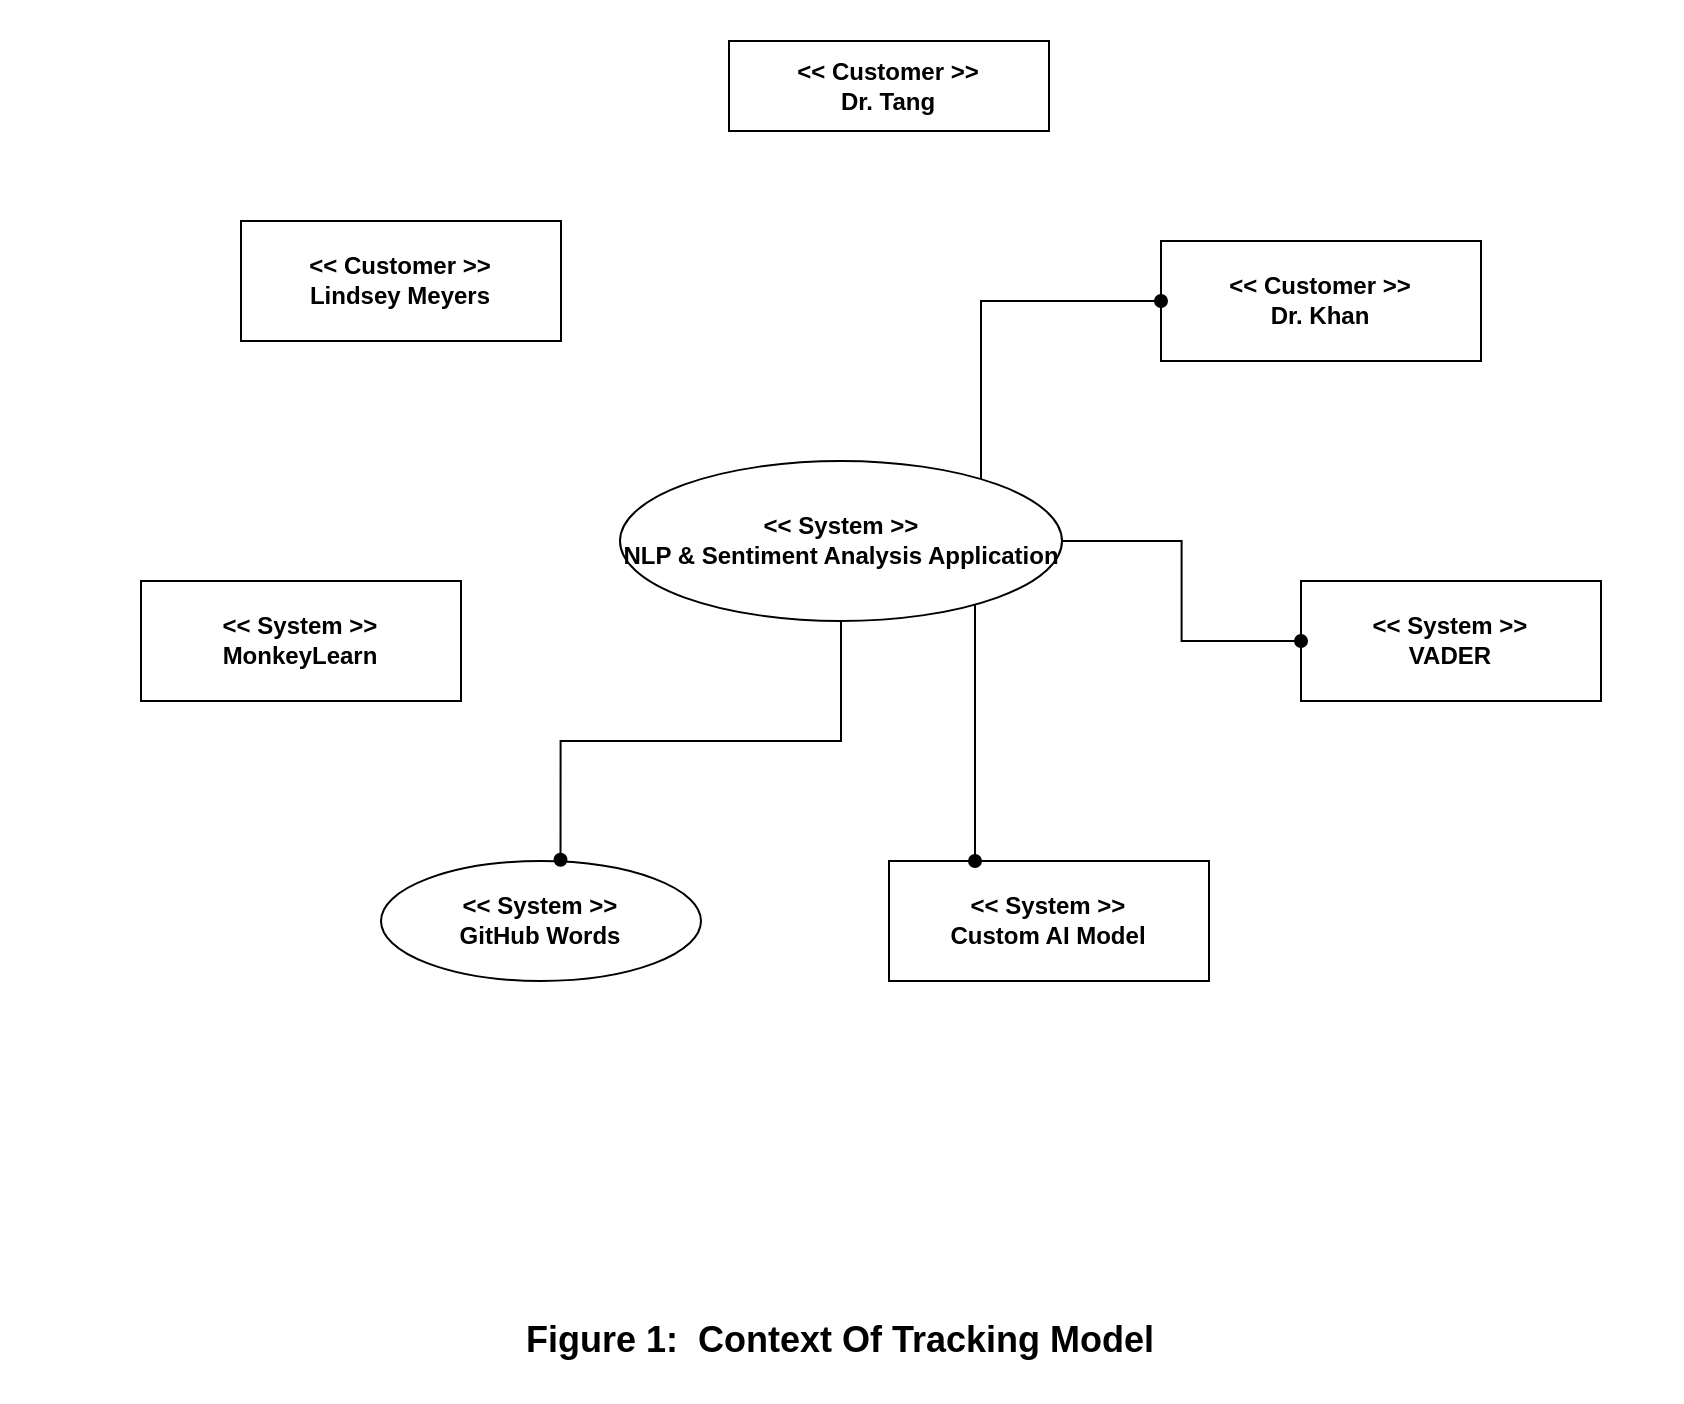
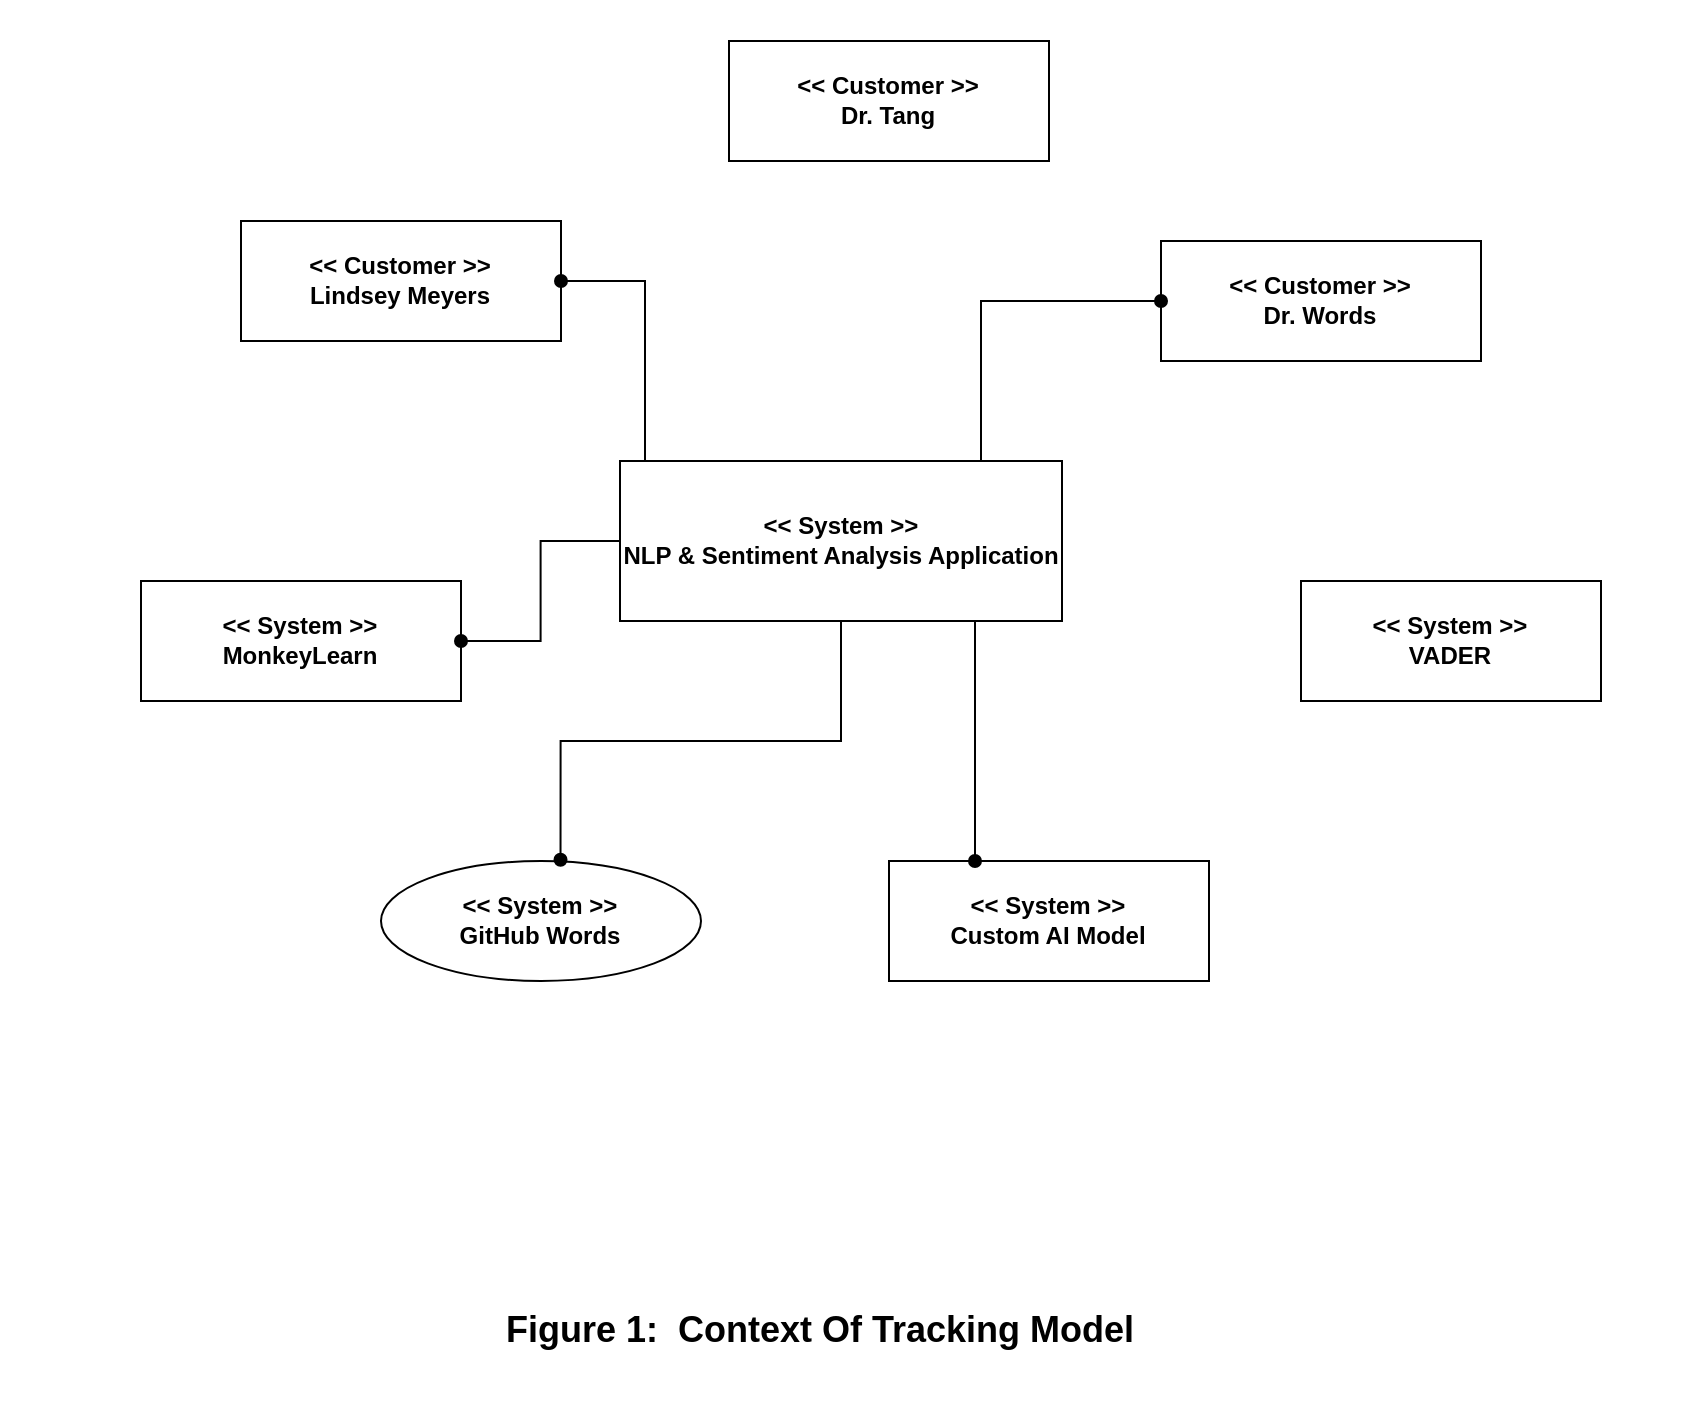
(889, 86) -> (889, 101)
(1321, 301) -> (1321, 301)
none -> (645, 375)
(841, 541) -> (841, 541)
none -> (541, 588)
(1182, 588) -> none
(841, 1341) -> (821, 1331)
